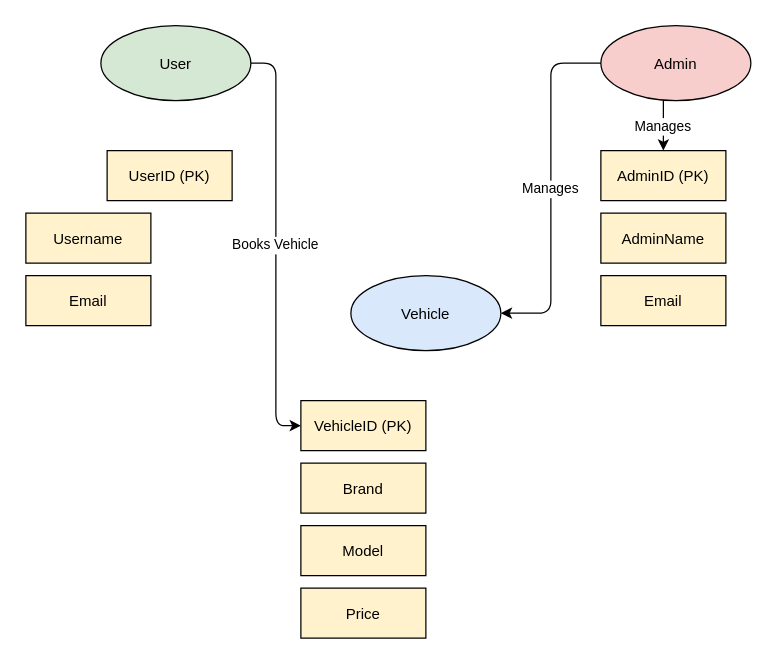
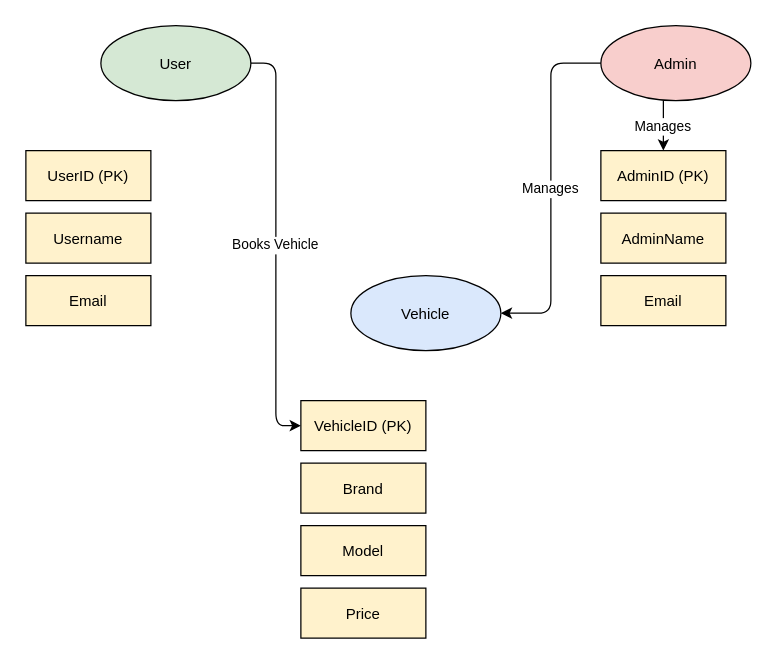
(169, 176) -> (88, 176)
